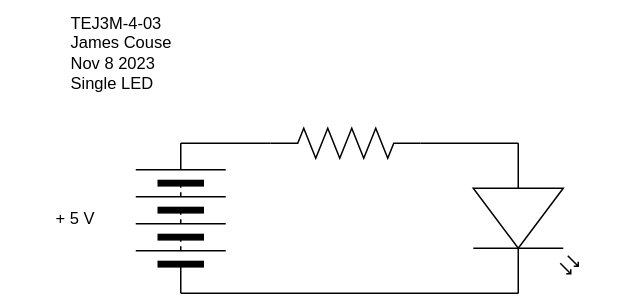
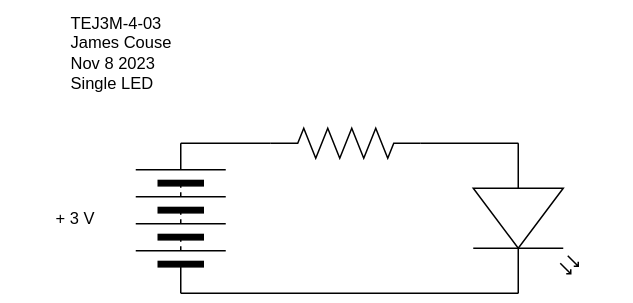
(76, 218) -> (76, 218)
